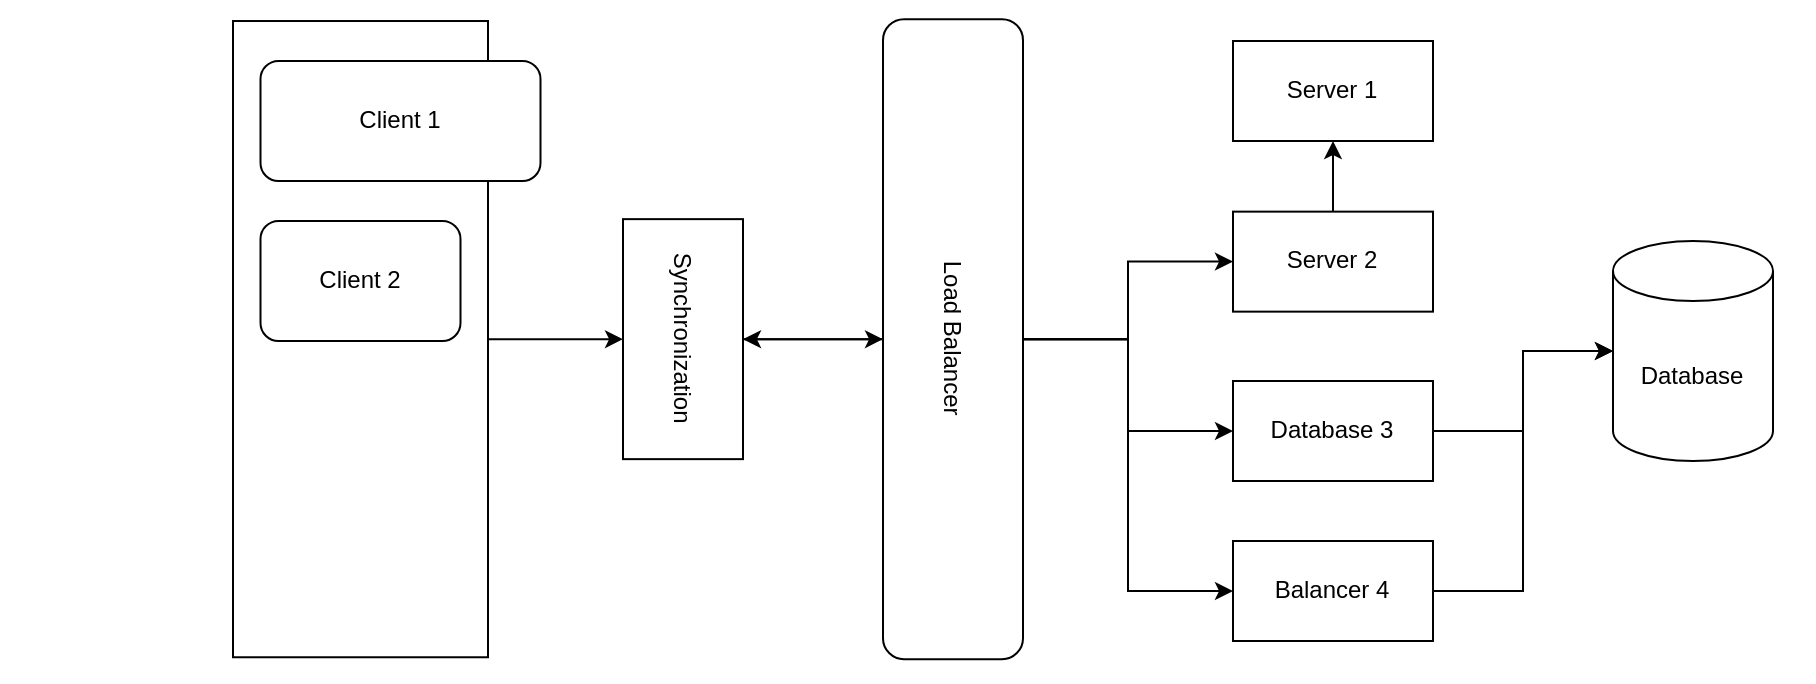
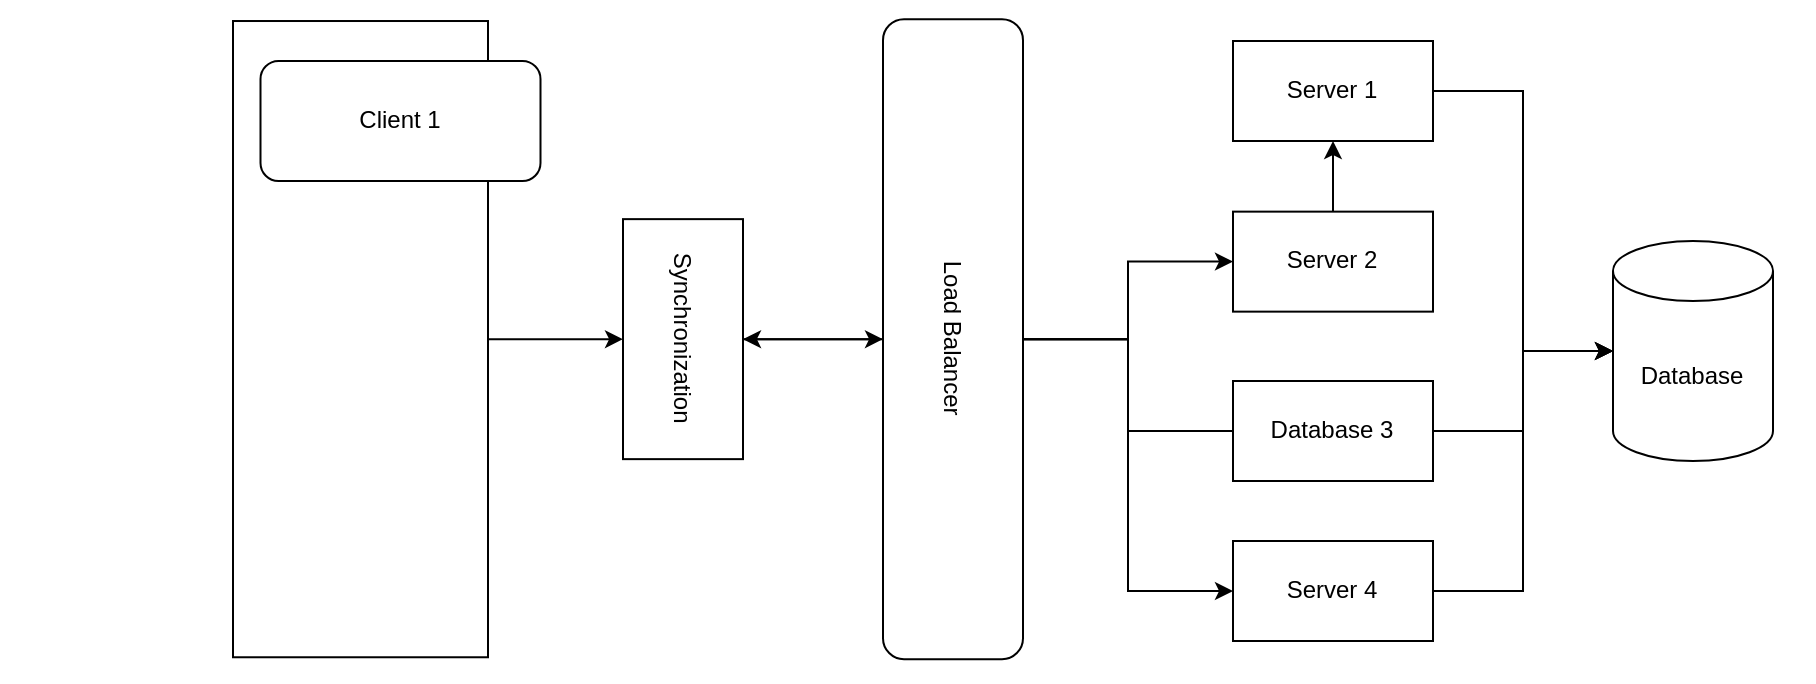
none -> (1523, 174)
(361, 281) -> none
(1218, 431) -> (1223, 431)
(1333, 591) -> (1333, 591)
